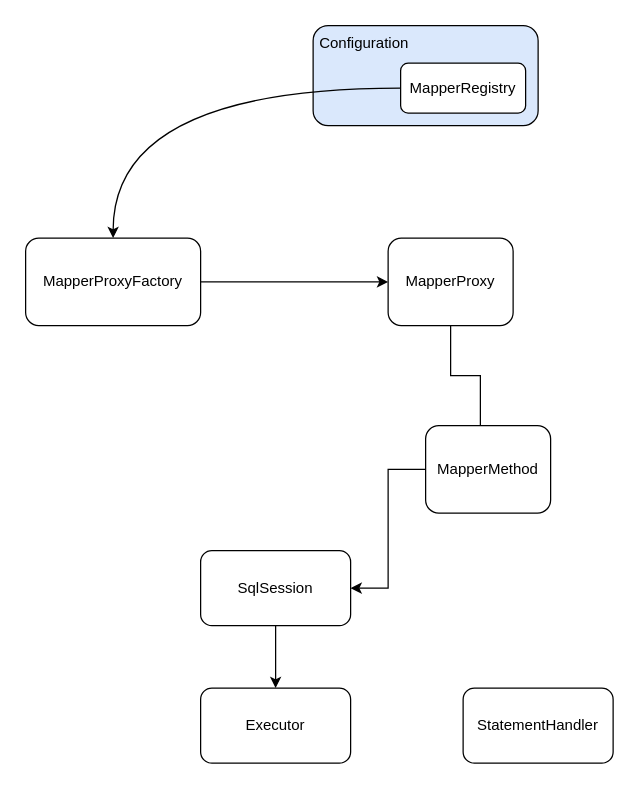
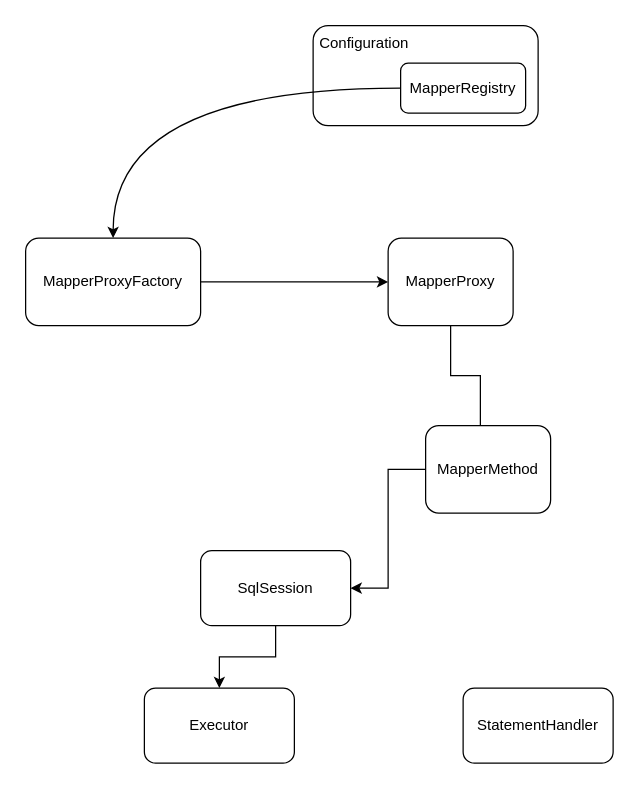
(366, 43) -> (366, 43)
(276, 726) -> (219, 726)
